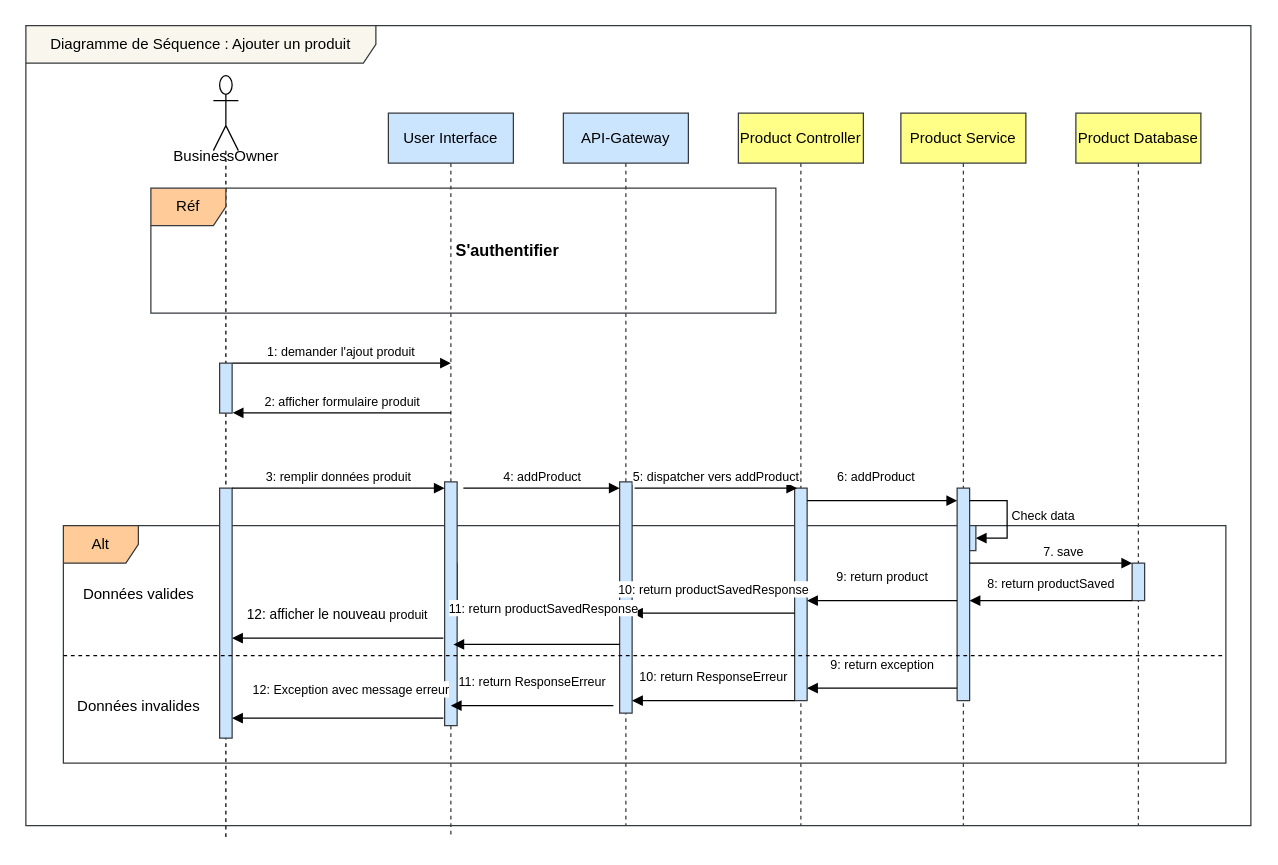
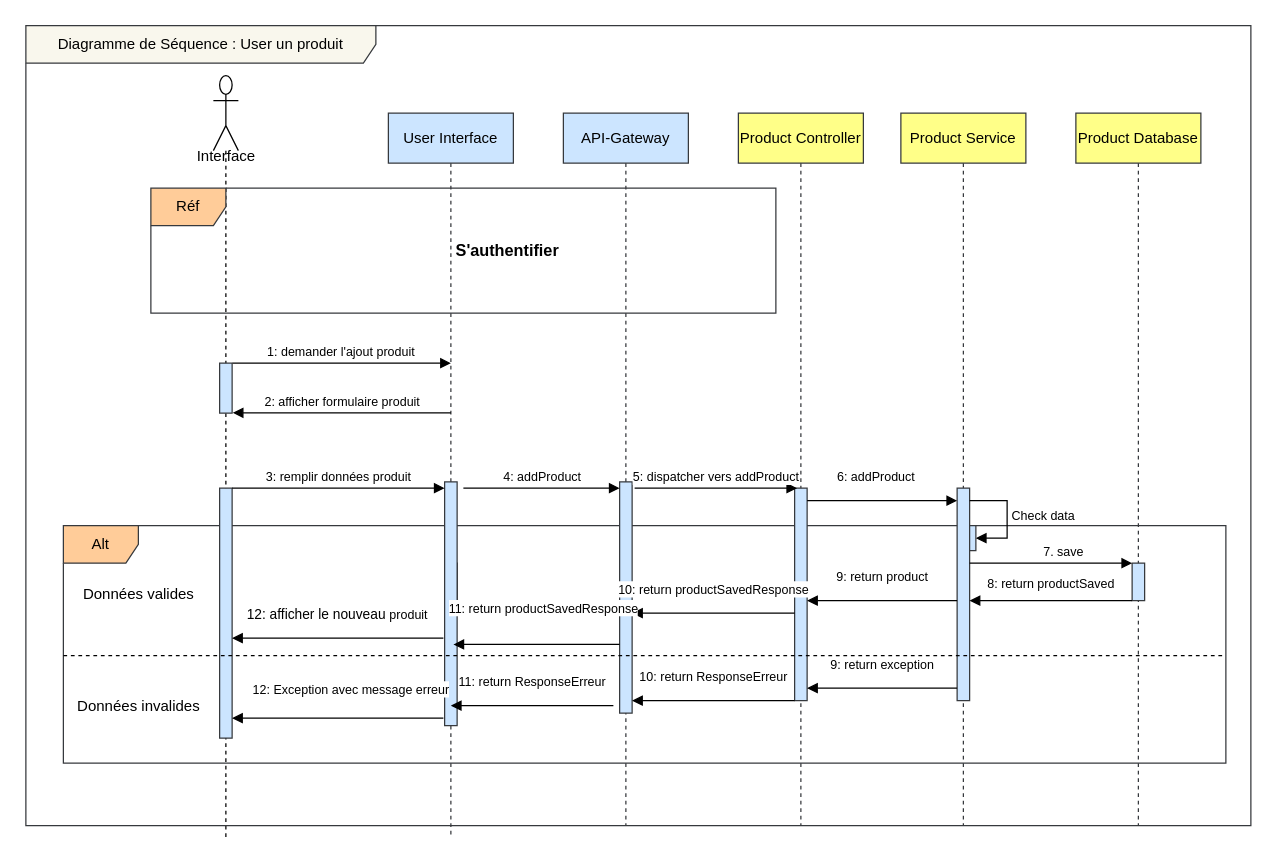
(201, 44) -> (201, 44)
(226, 157) -> (226, 157)
